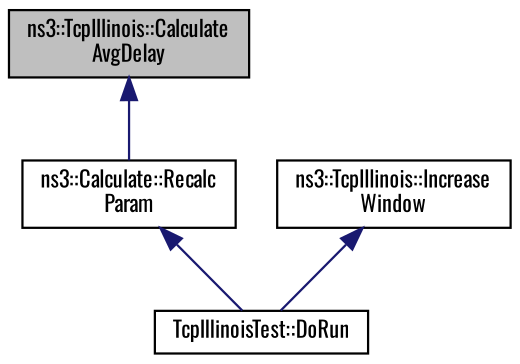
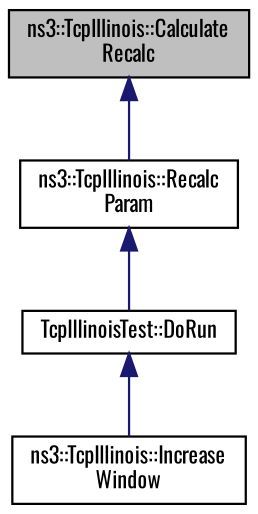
(129, 44) -> (129, 44)
(129, 194) -> (129, 194)
(313, 278) -> (129, 407)
